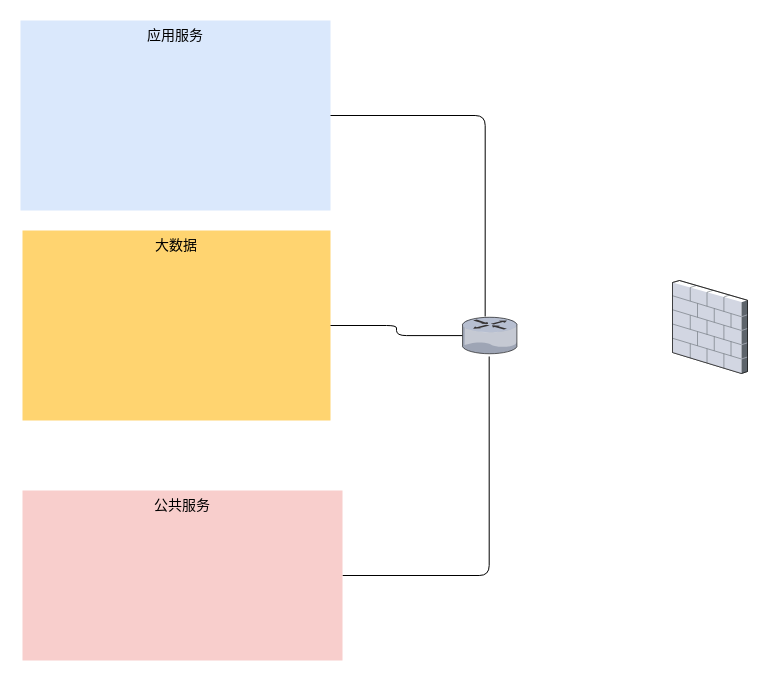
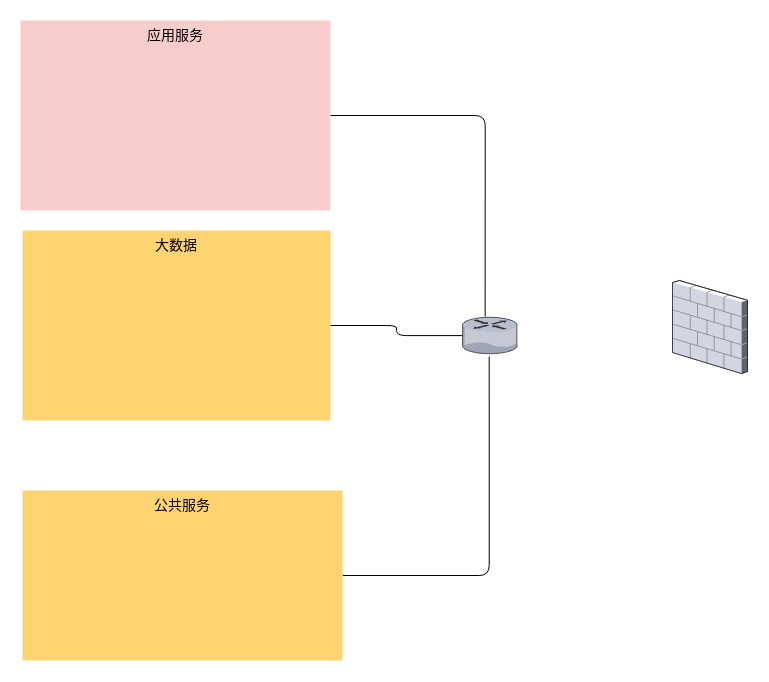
(176, 116) -> (176, 116)
(183, 576) -> (183, 576)
